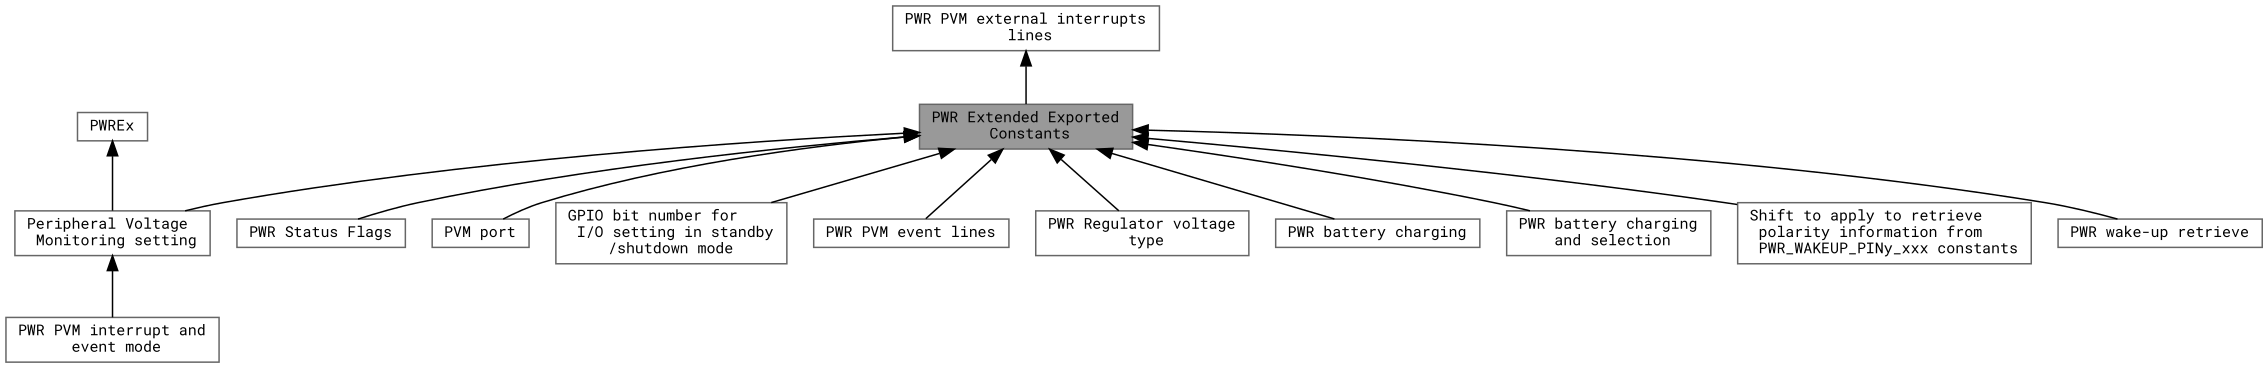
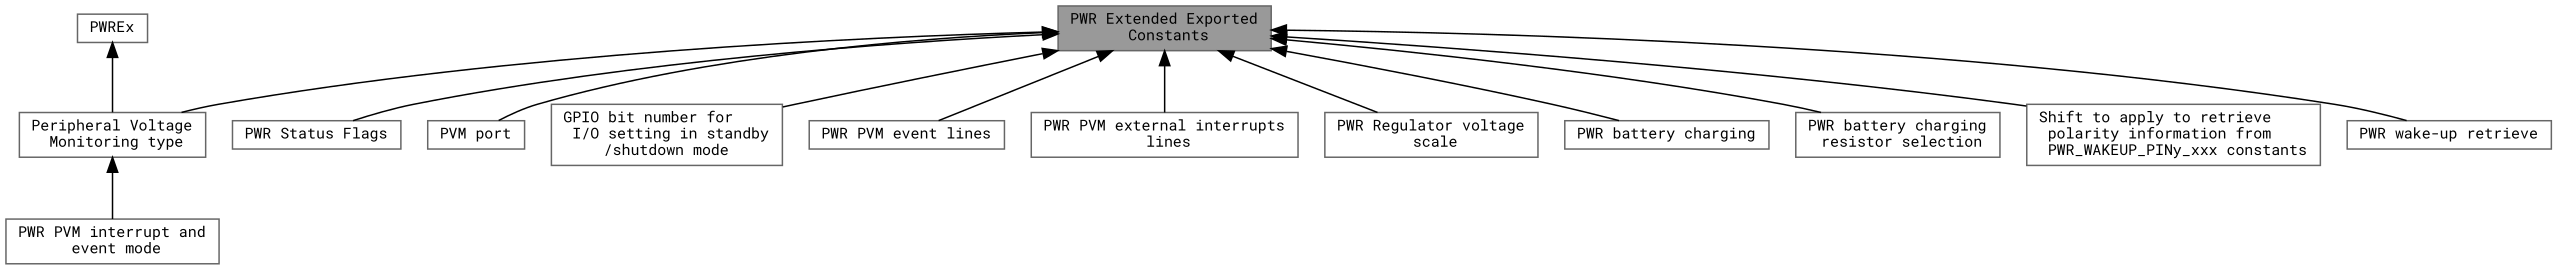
(1026, 85) -> (1165, 89)
(113, 233) -> (113, 135)
(1142, 233) -> (1431, 135)
(1609, 233) -> (1898, 135)
